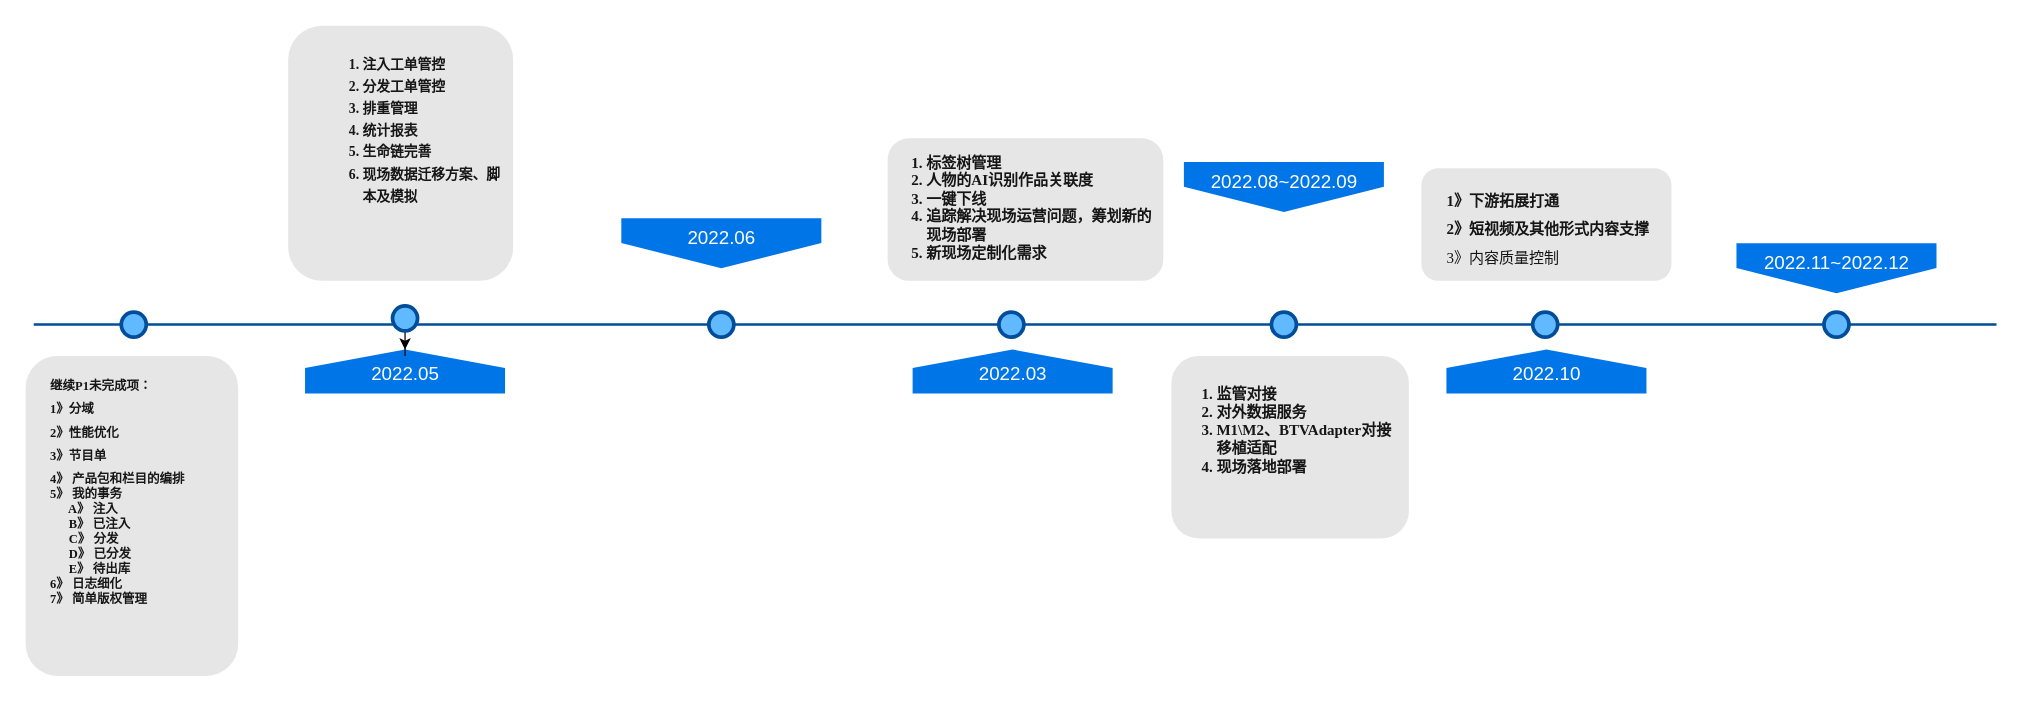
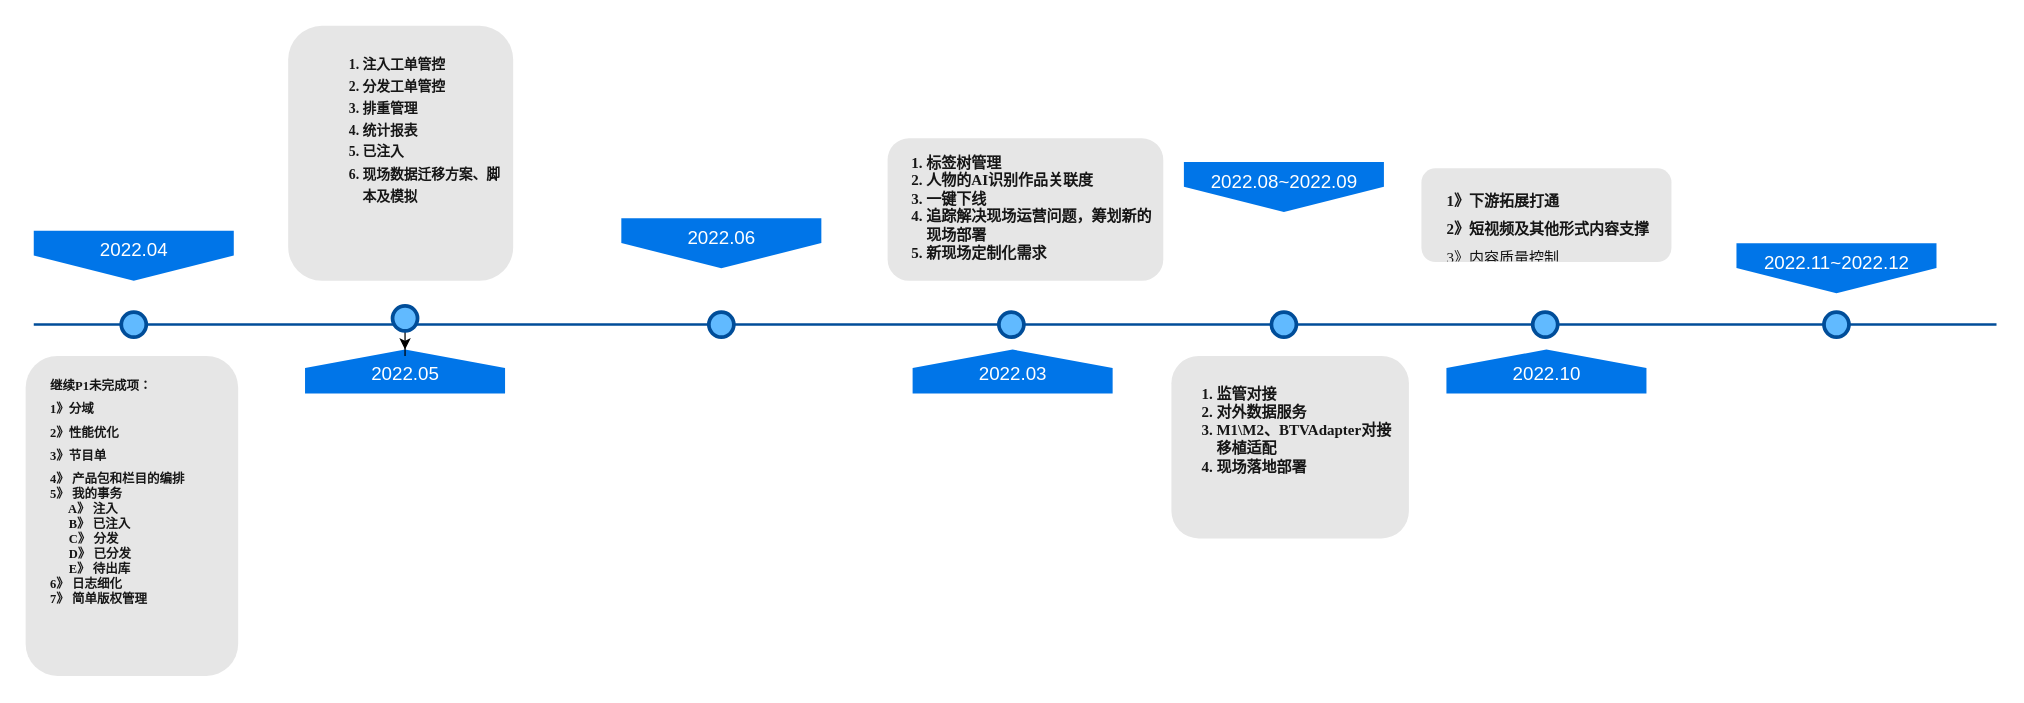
(401, 86) -> (401, 86)
(1546, 224) -> (1546, 215)
none -> (134, 256)
